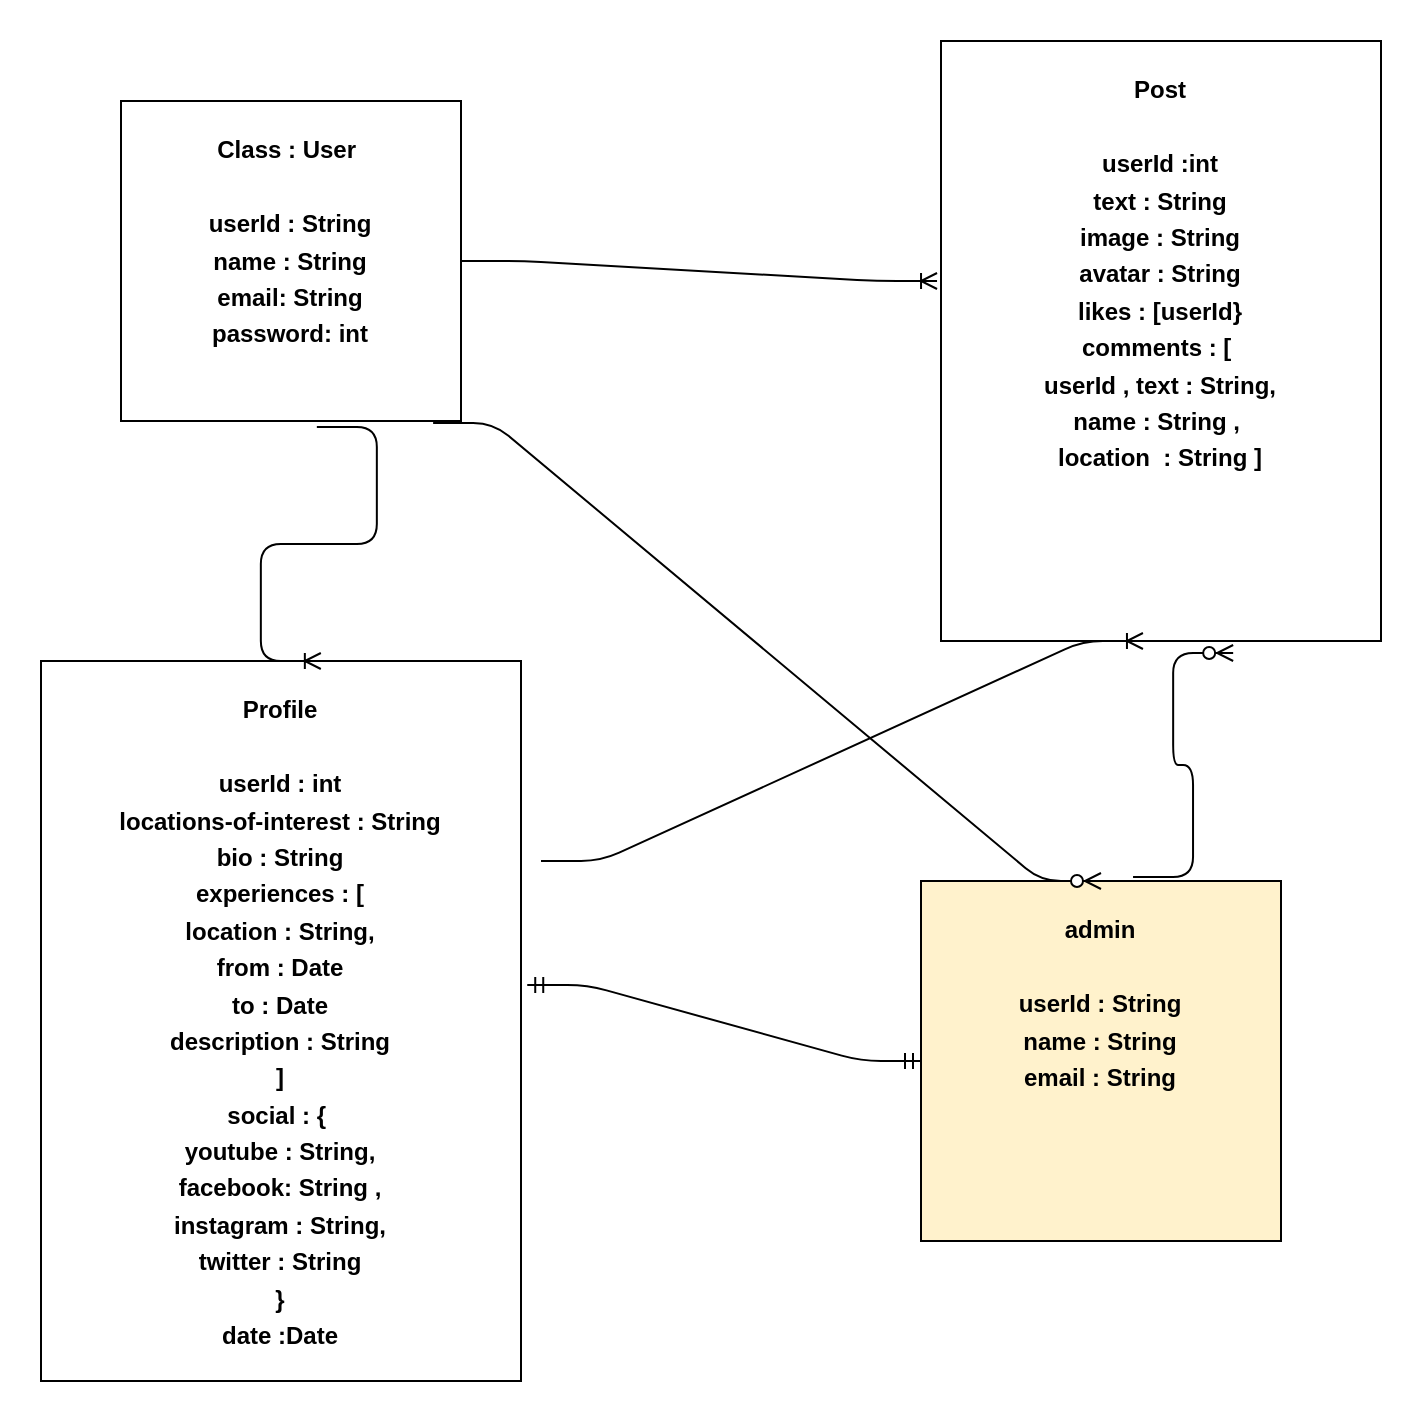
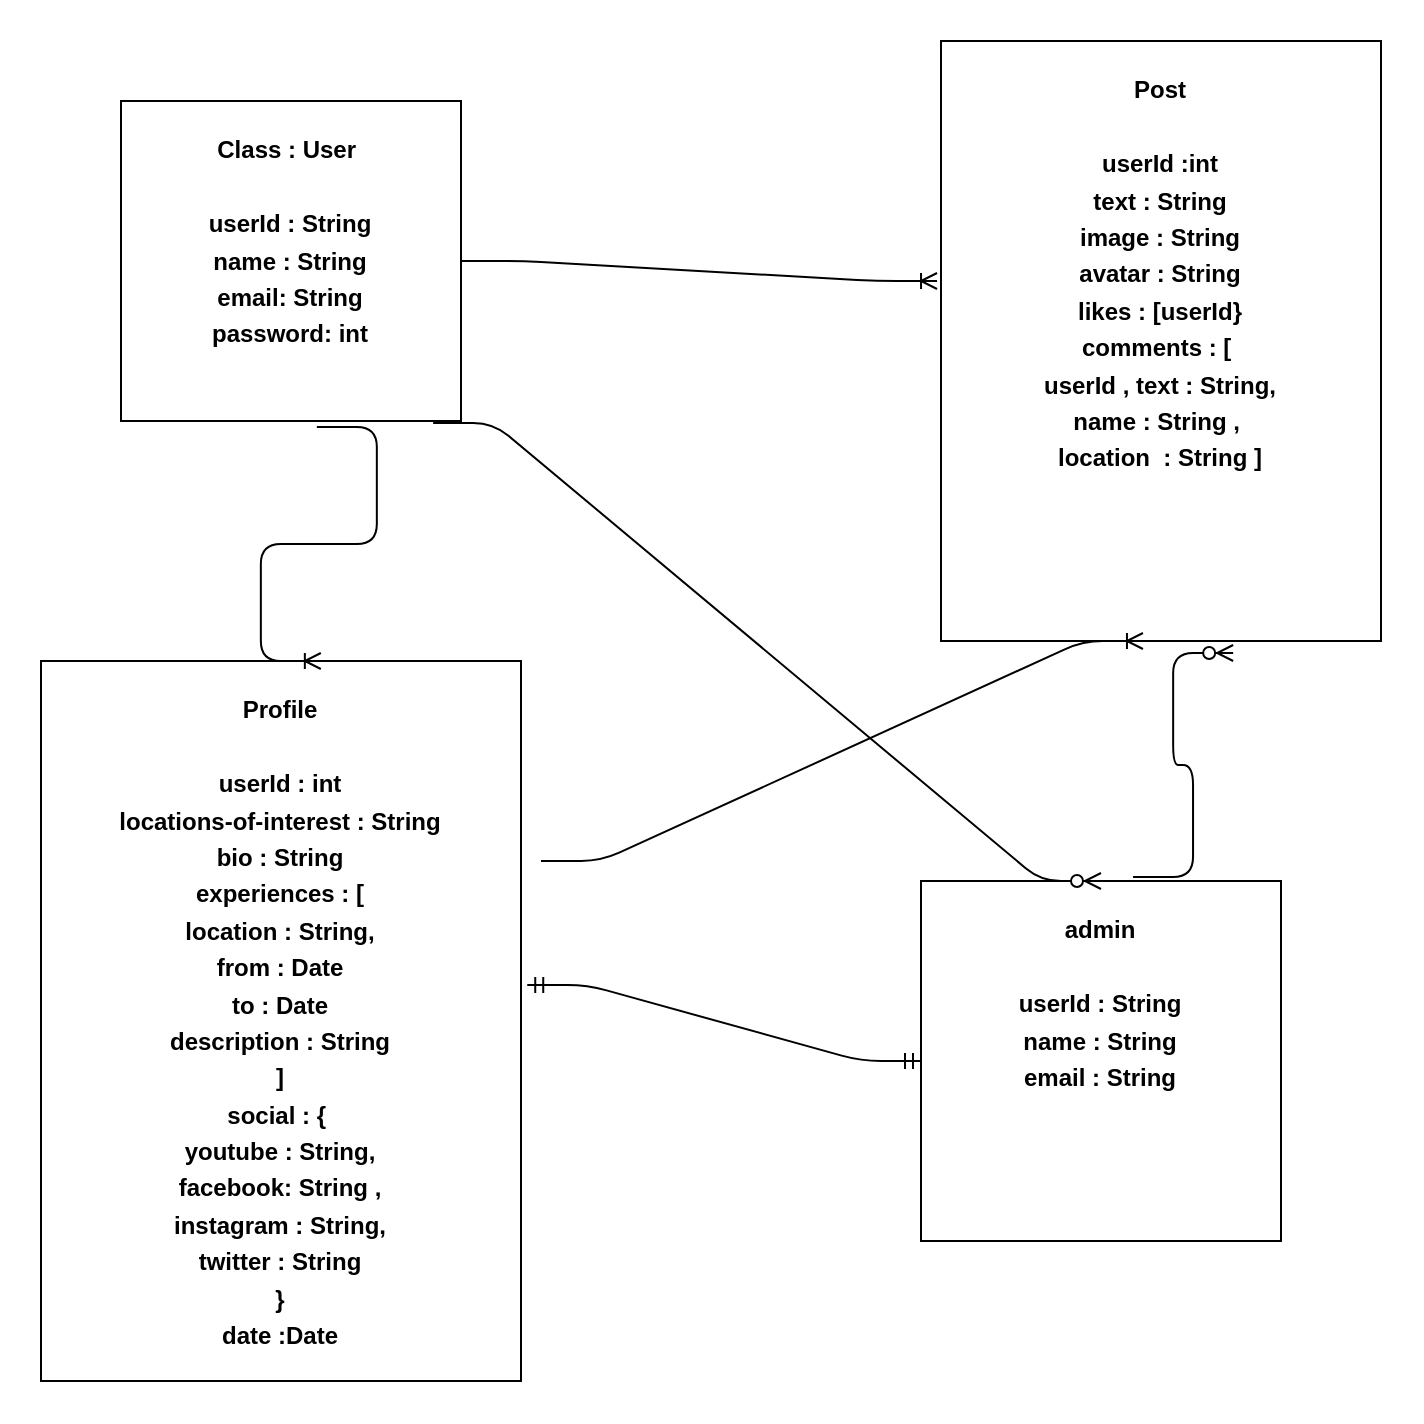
(1101, 1061) -> (1101, 1061)
